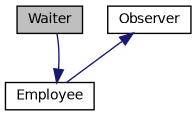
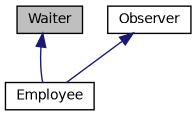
(59, 51) -> (41, 65)
